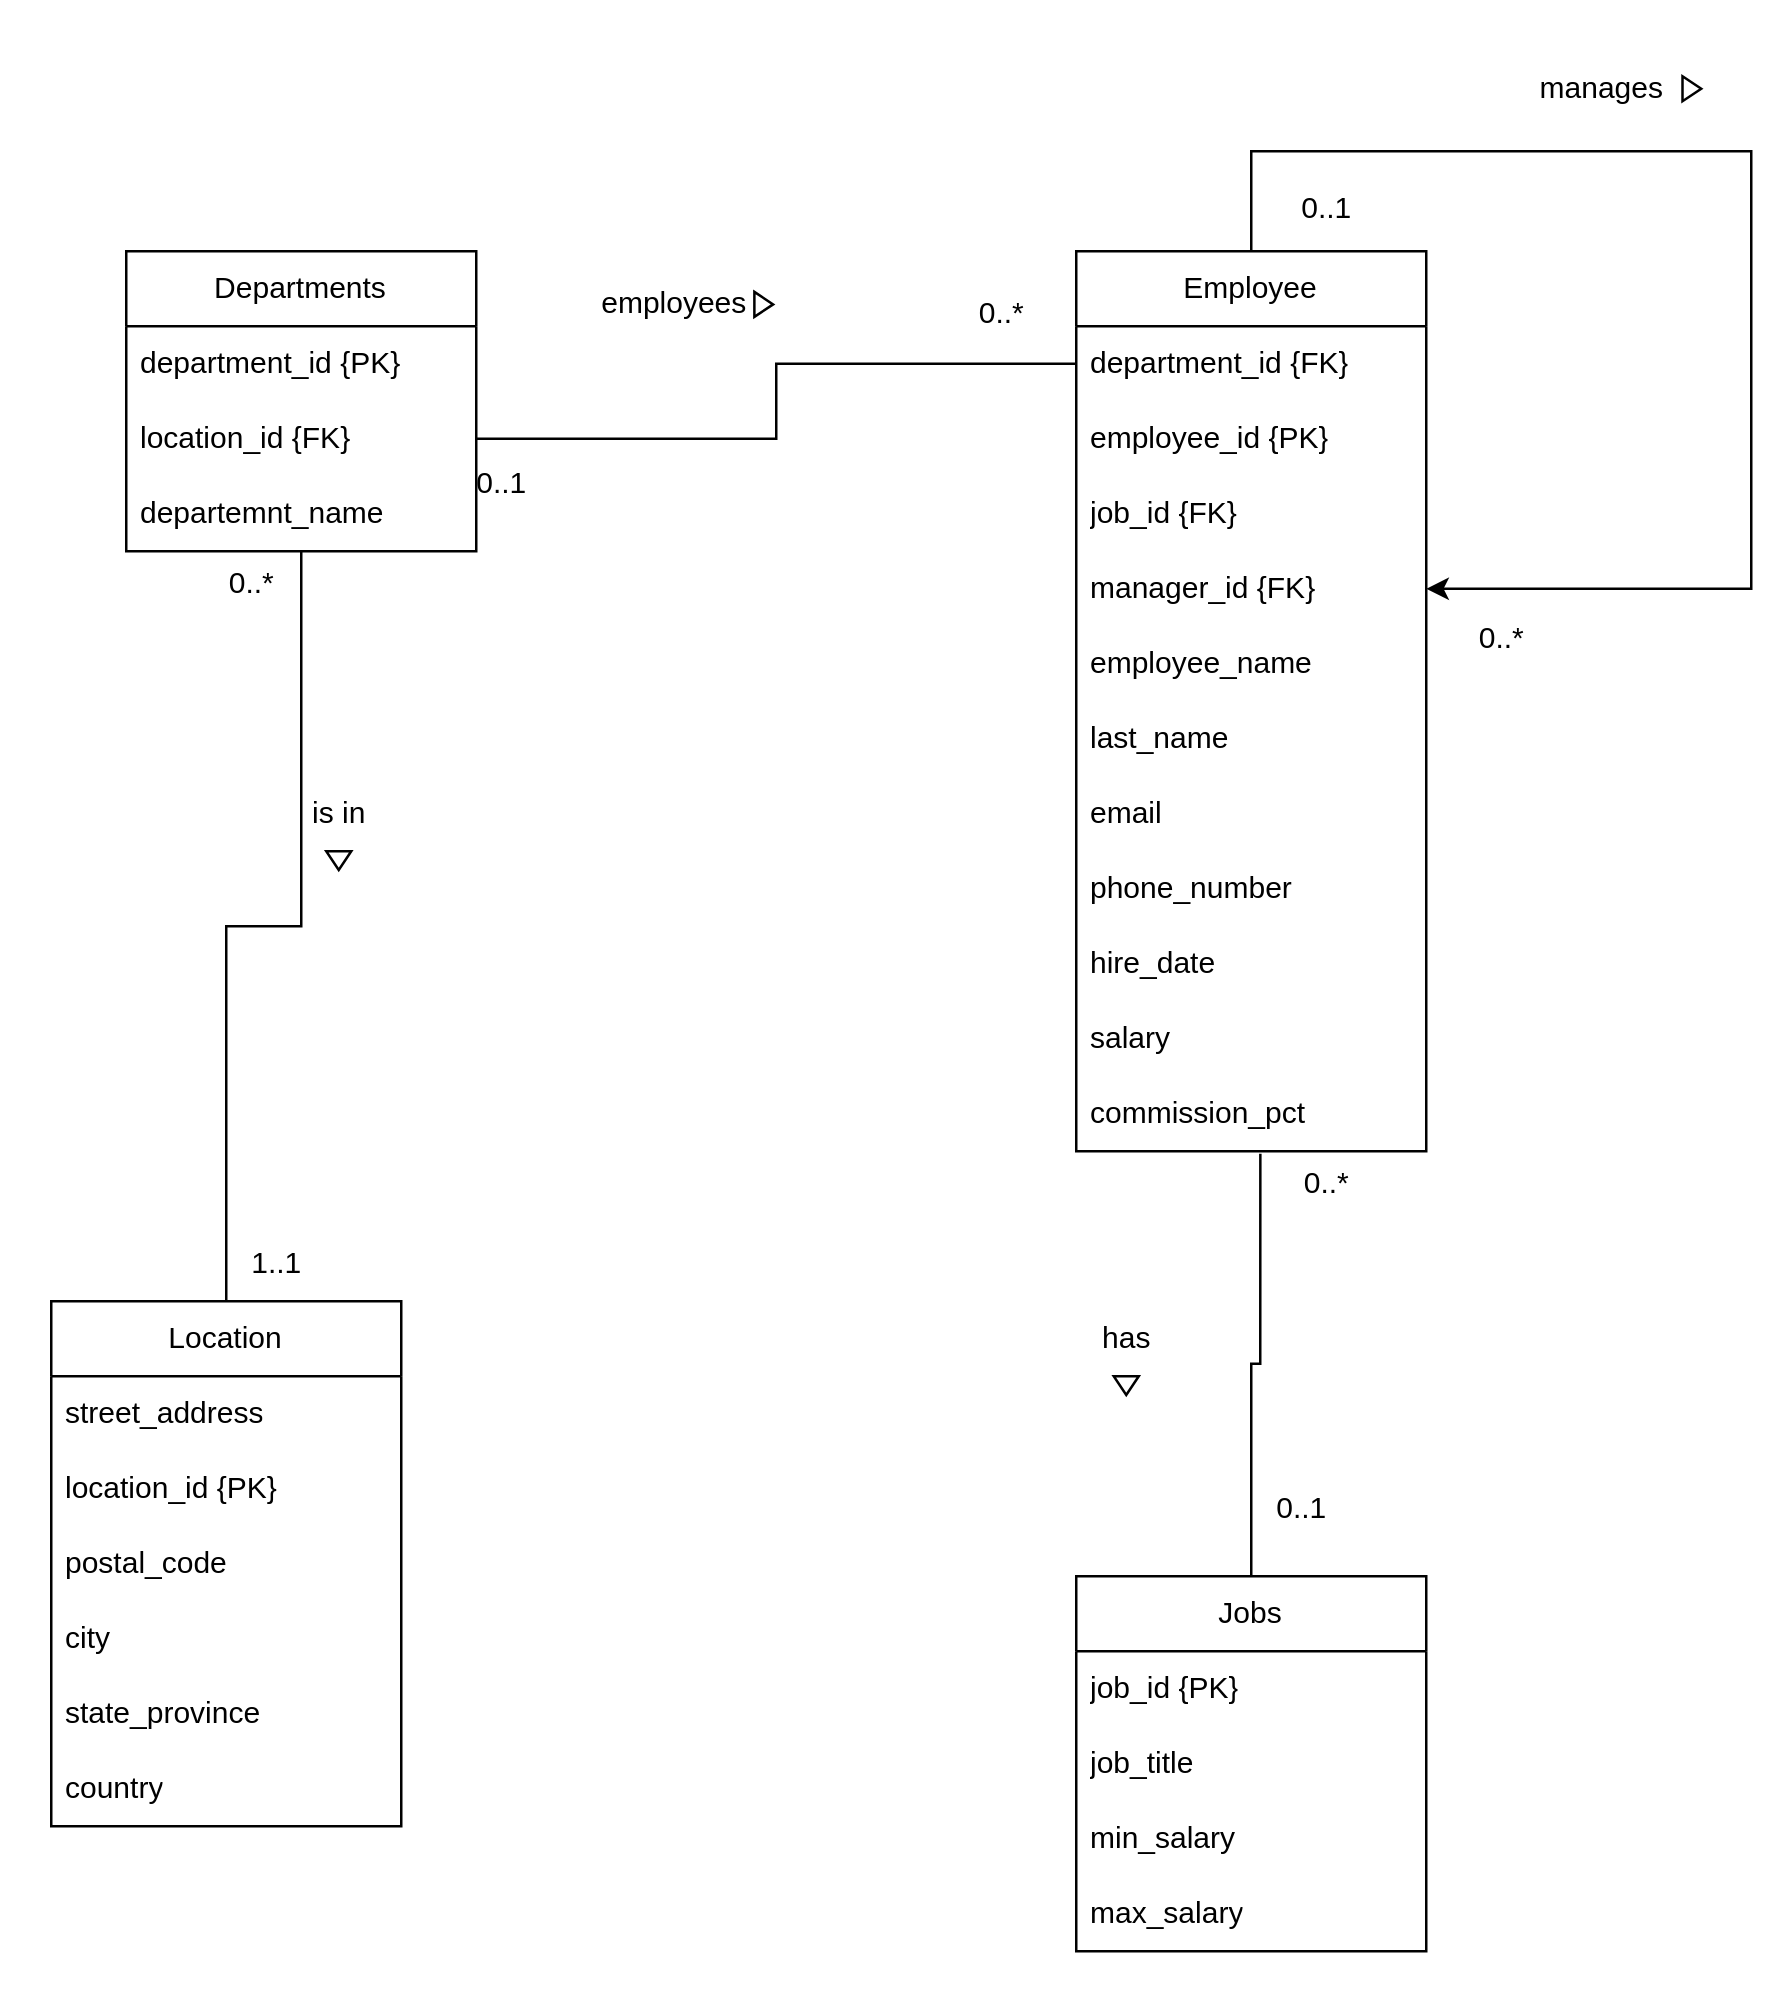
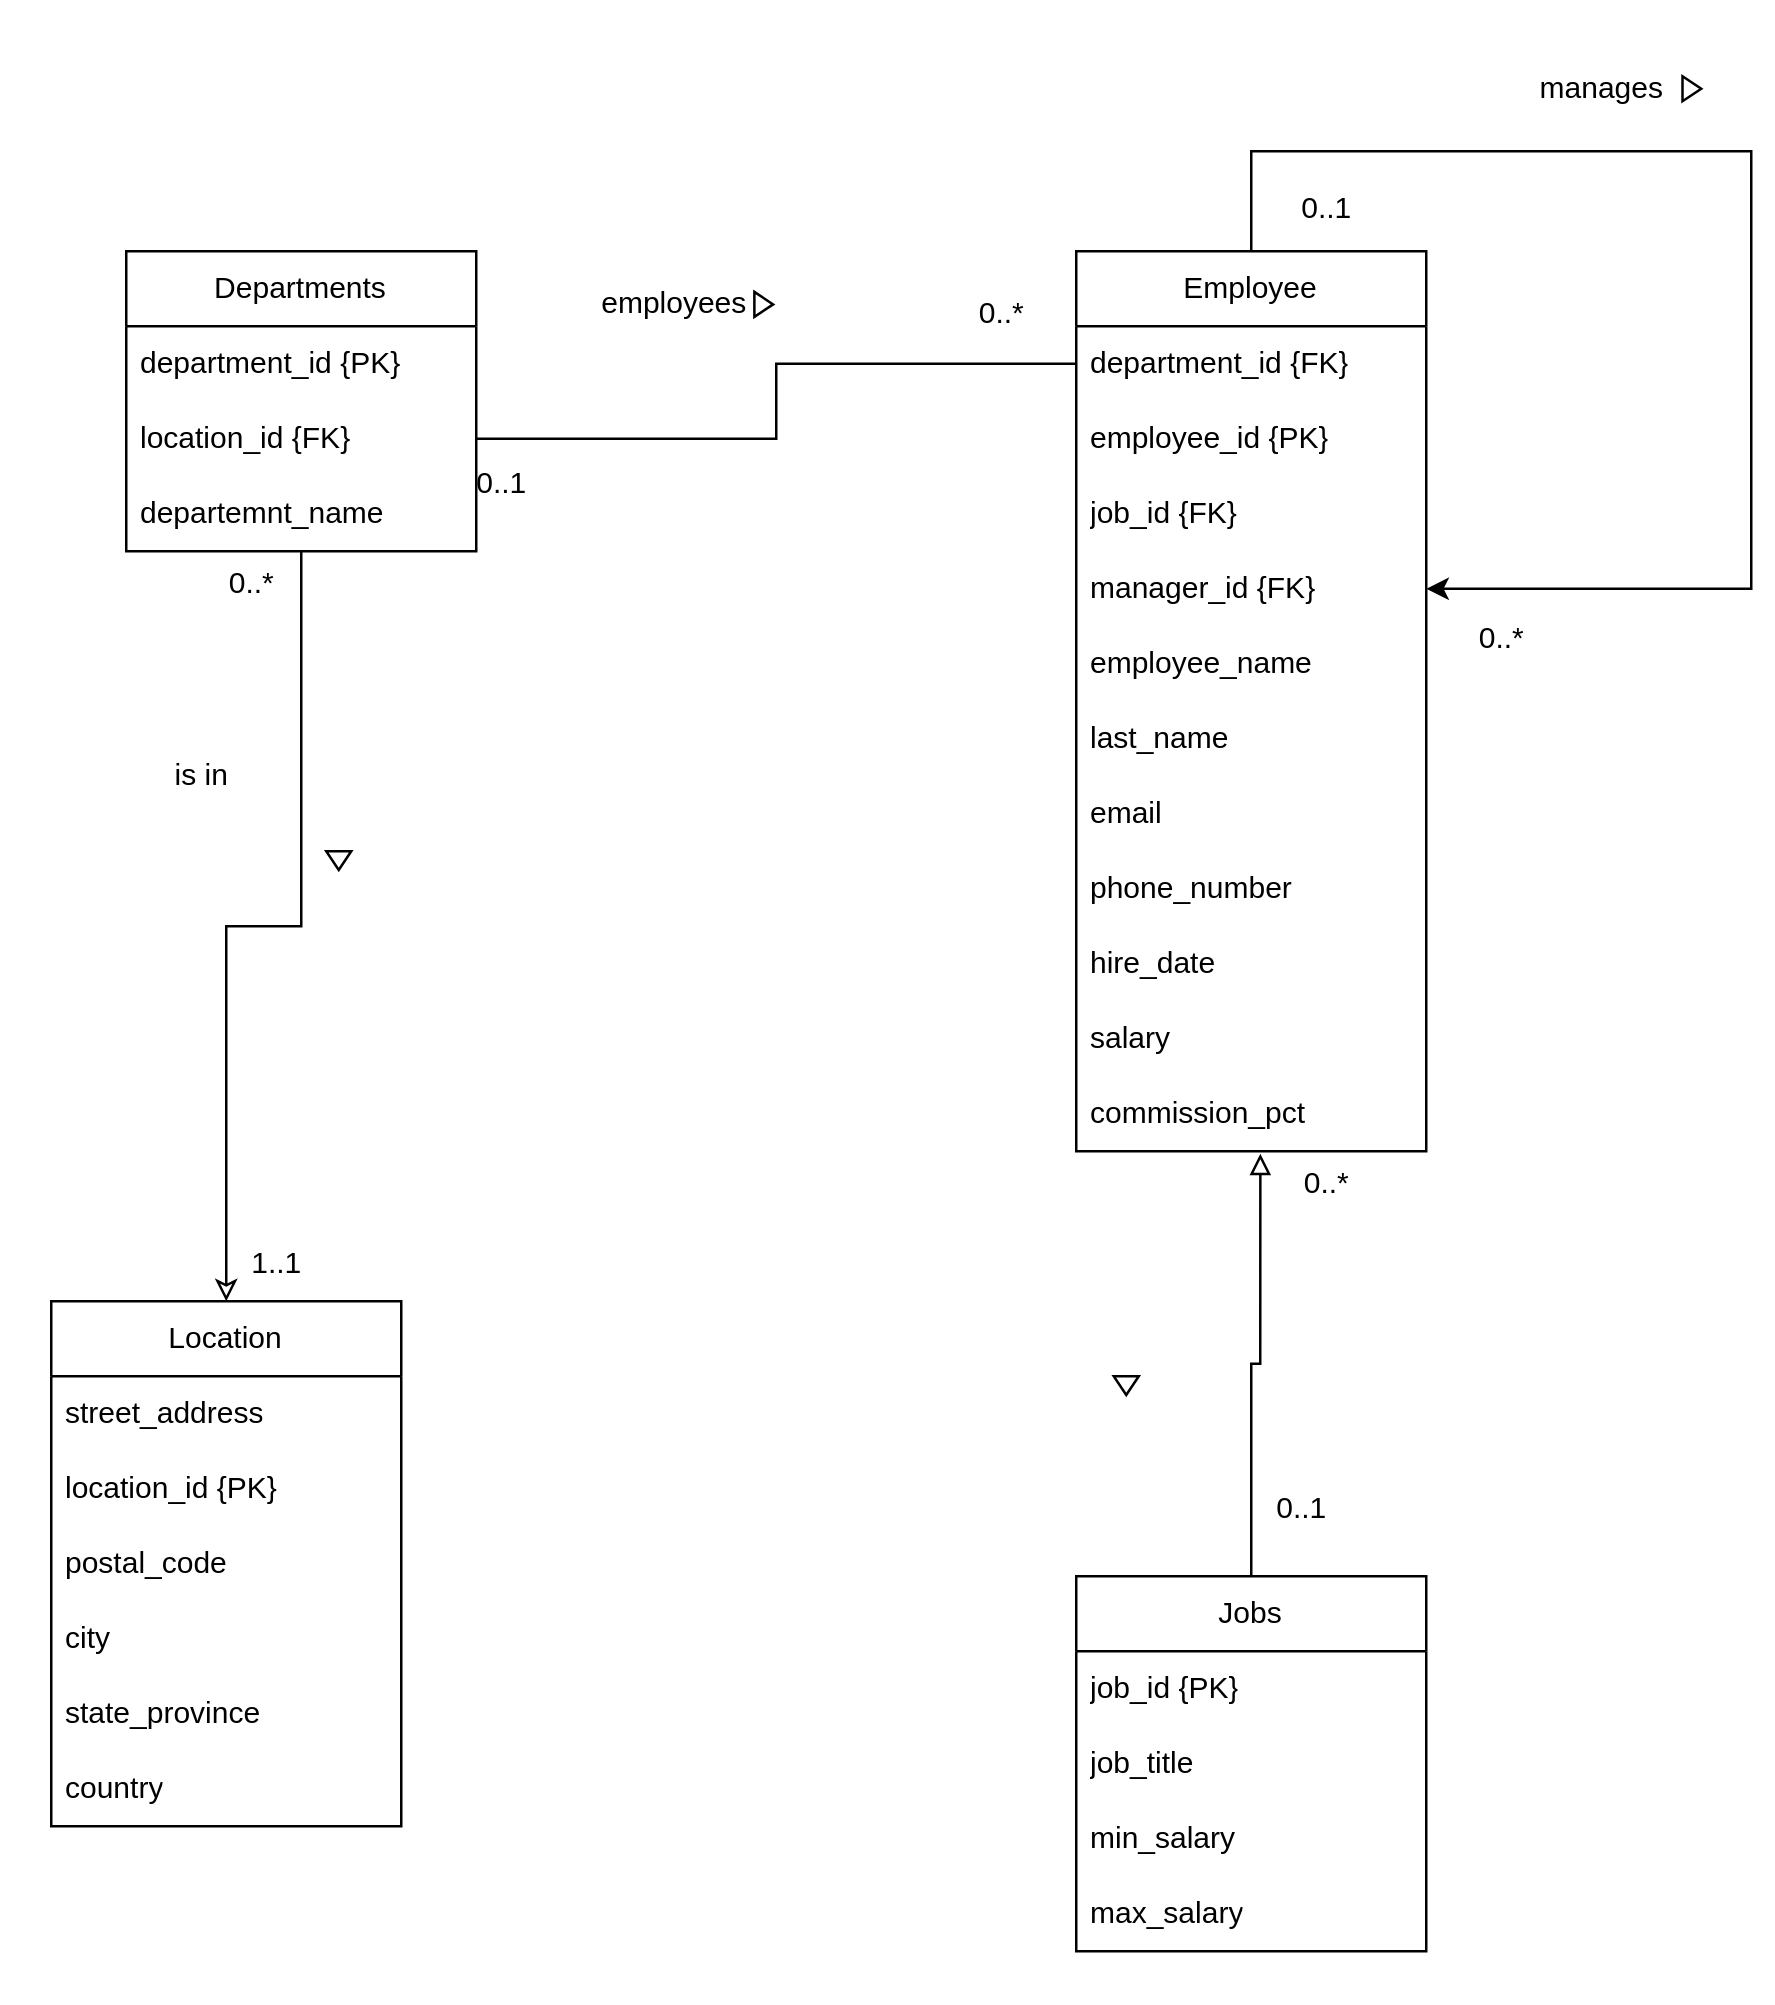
(339, 814) -> (201, 776)
(1260, 1166) -> (1260, 1175)
(226, 1290) -> (226, 1283)
(1126, 1339) -> none
